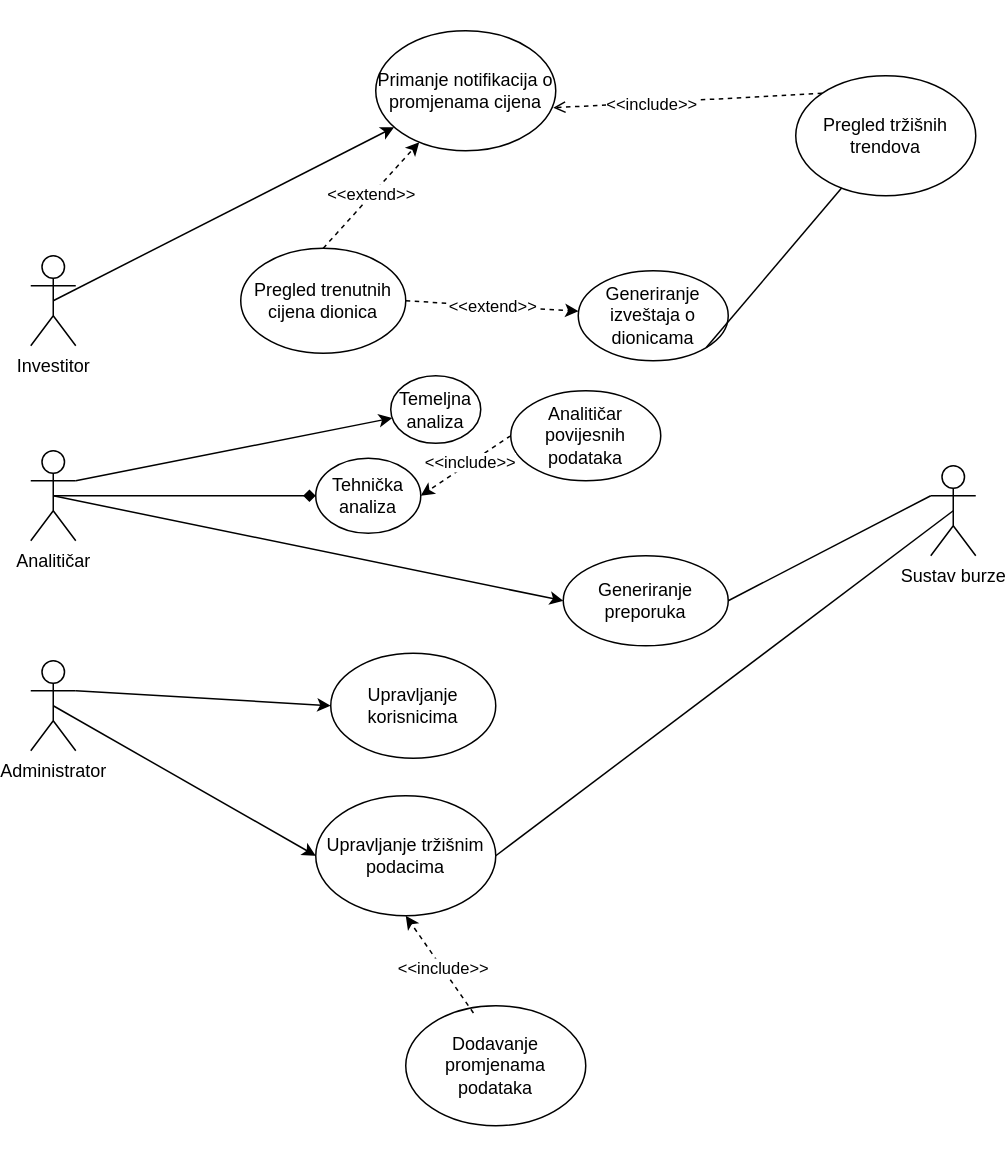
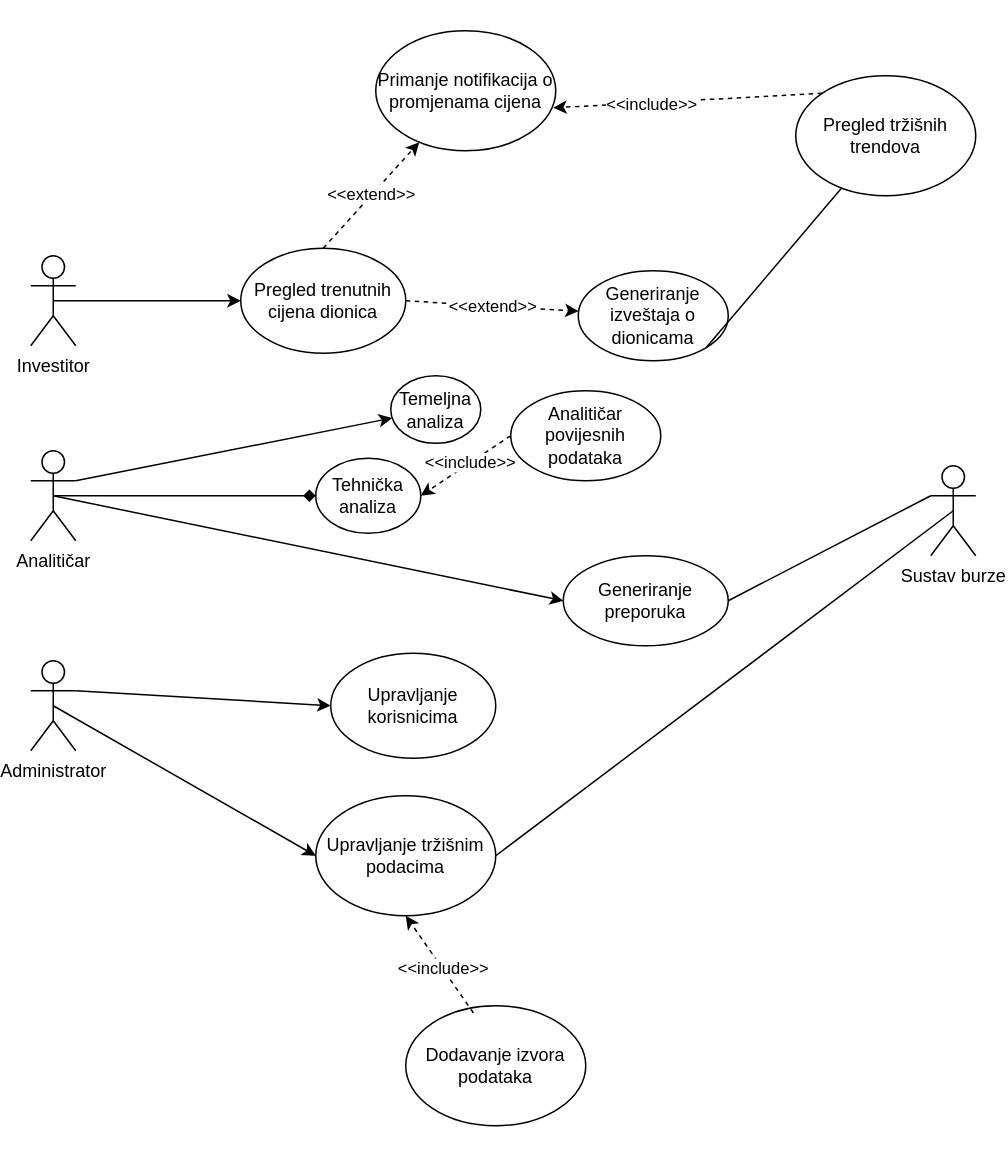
(562, 107) -> (565, 107)
(230, 211) -> (144, 301)
(496, 1066) -> (496, 1066)
